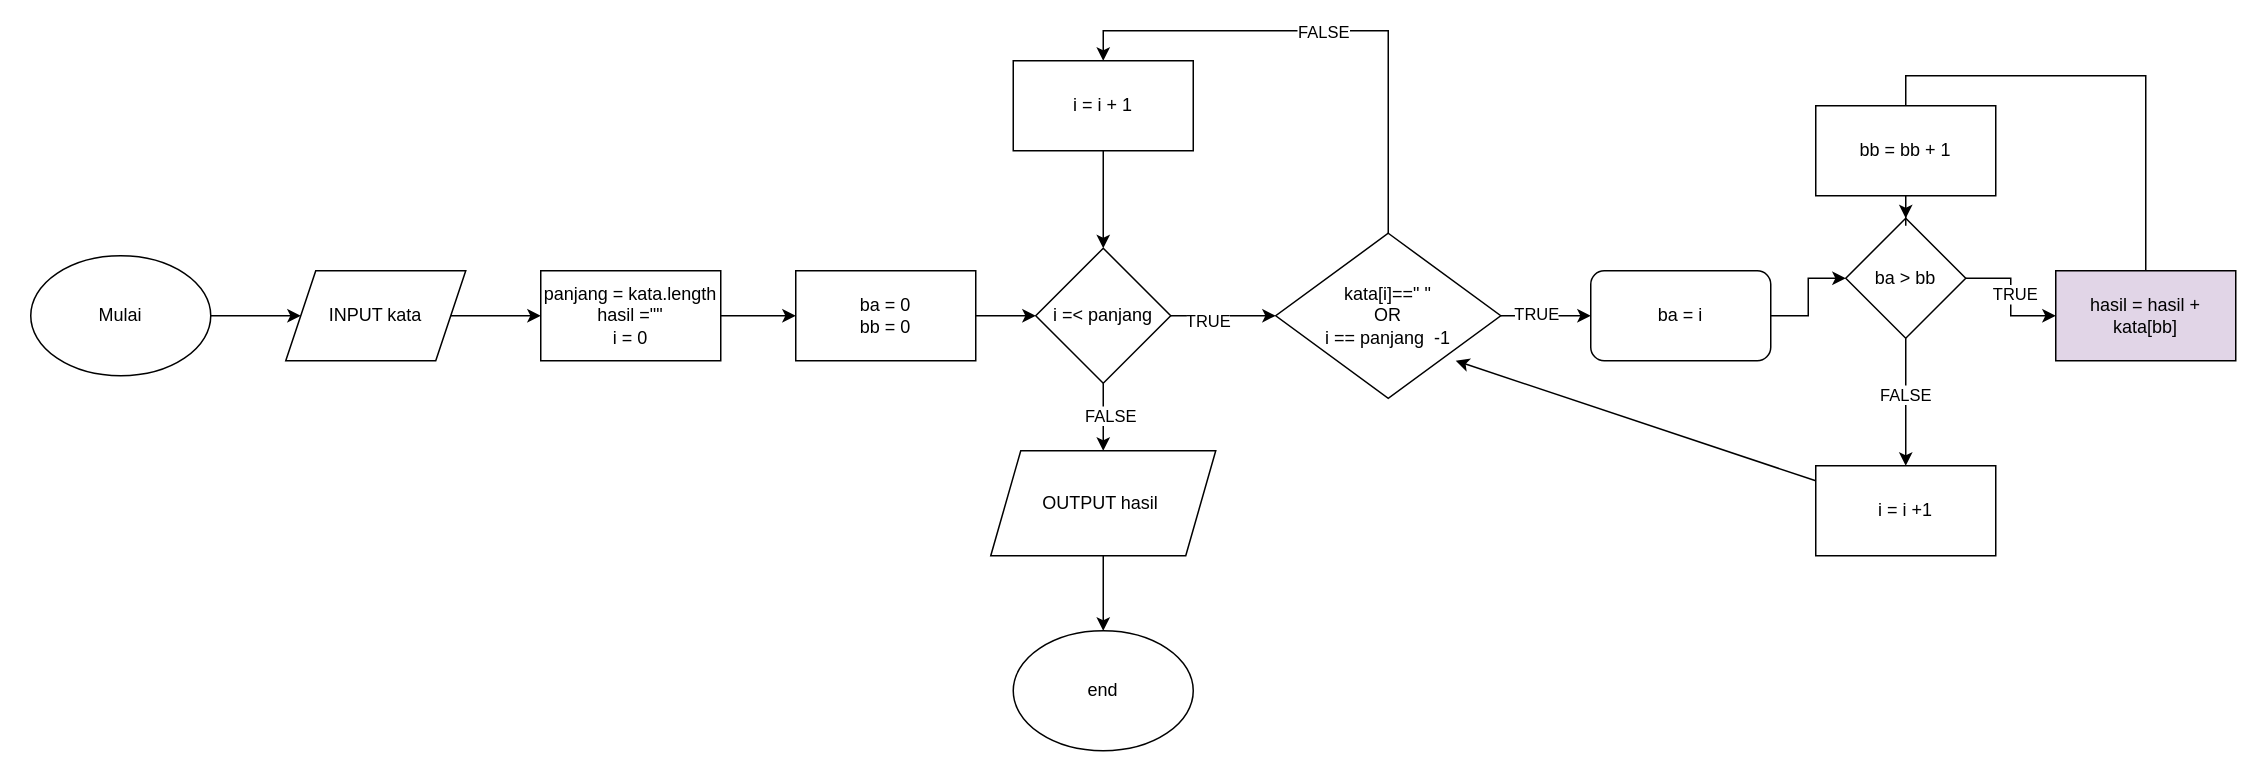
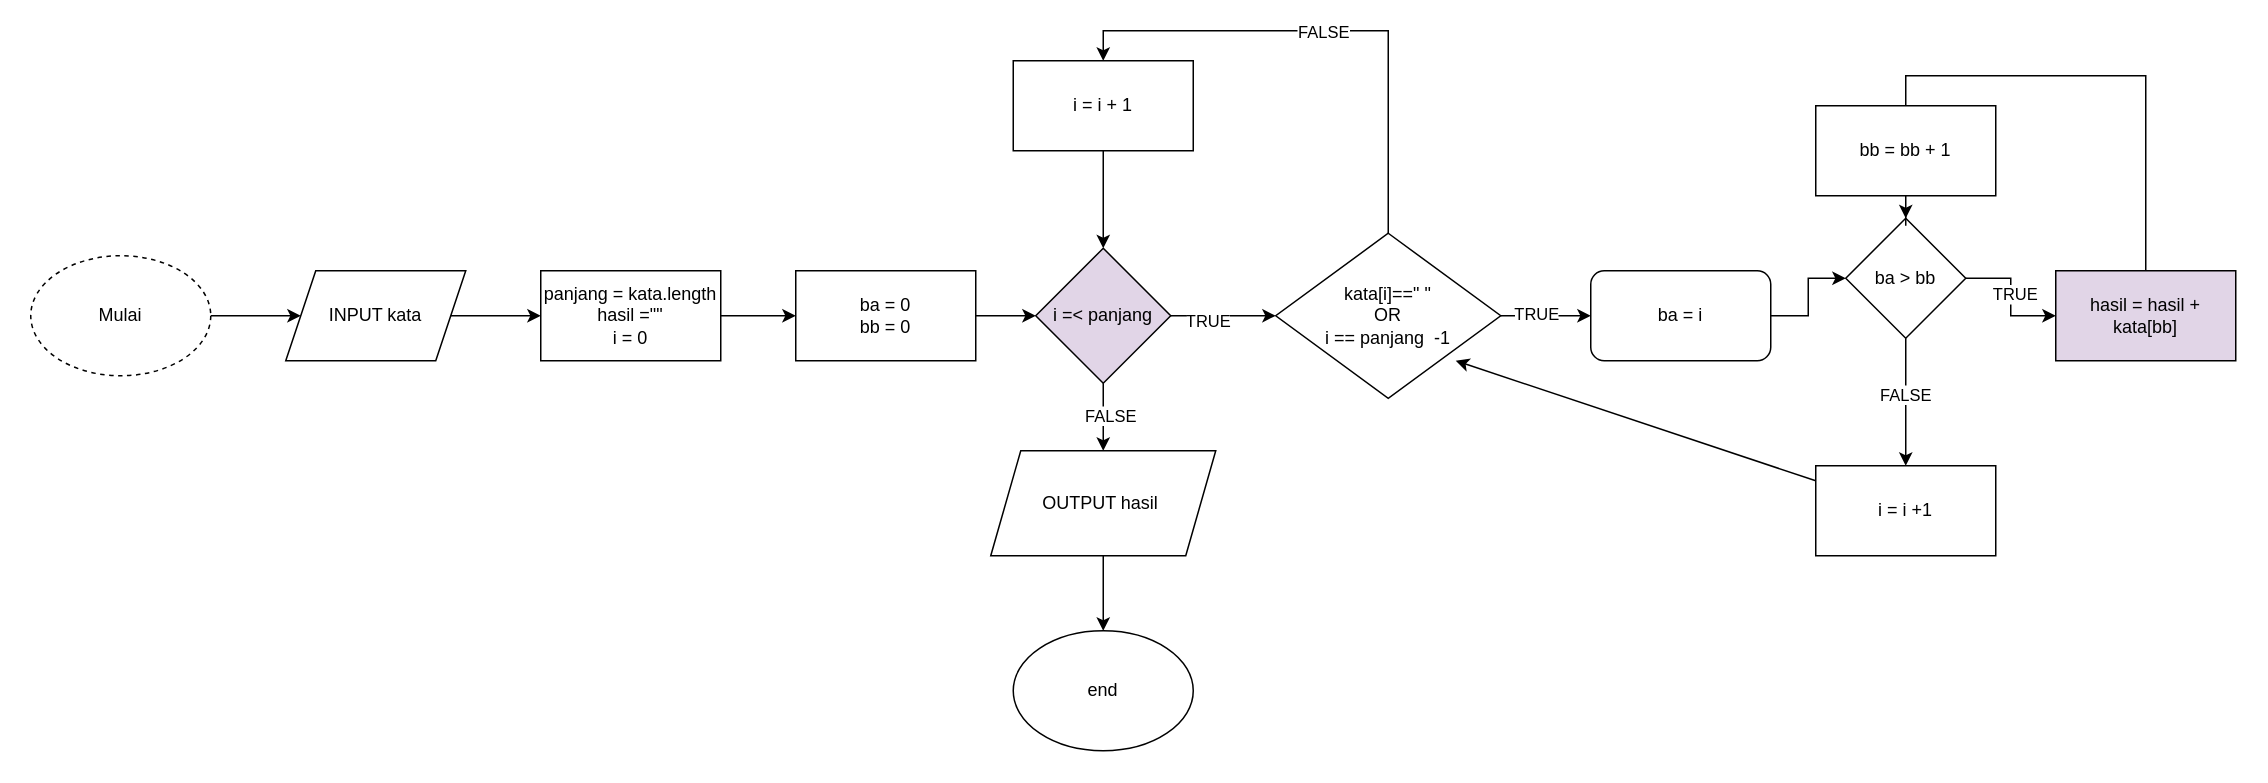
(121, 316) -> (121, 316)
(1103, 316) -> (1103, 316)
